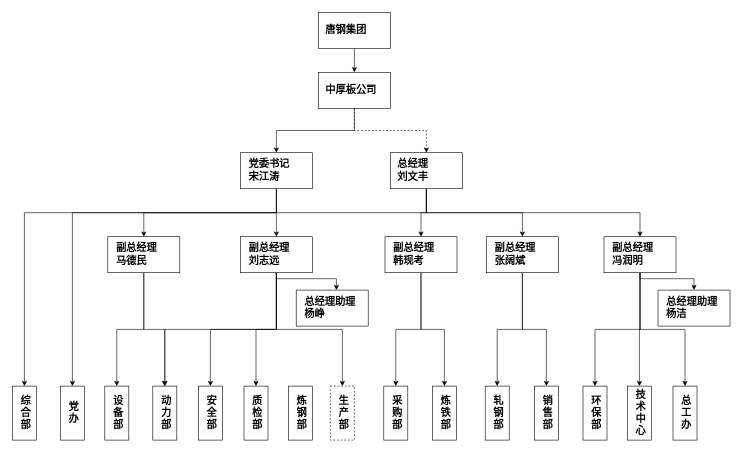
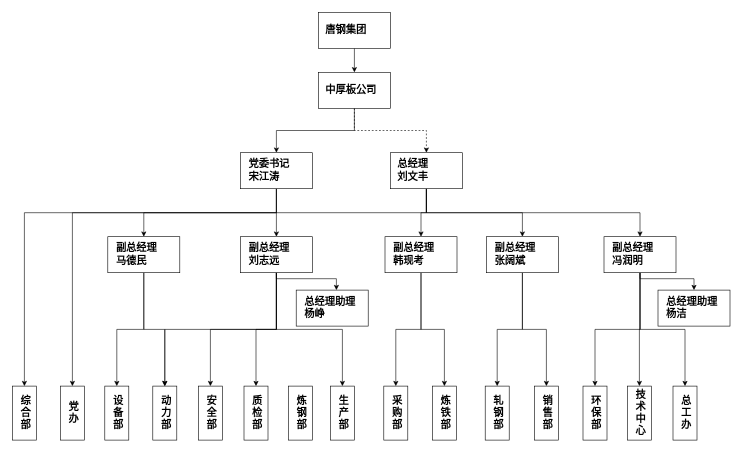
(342, 413) -> (342, 413)
